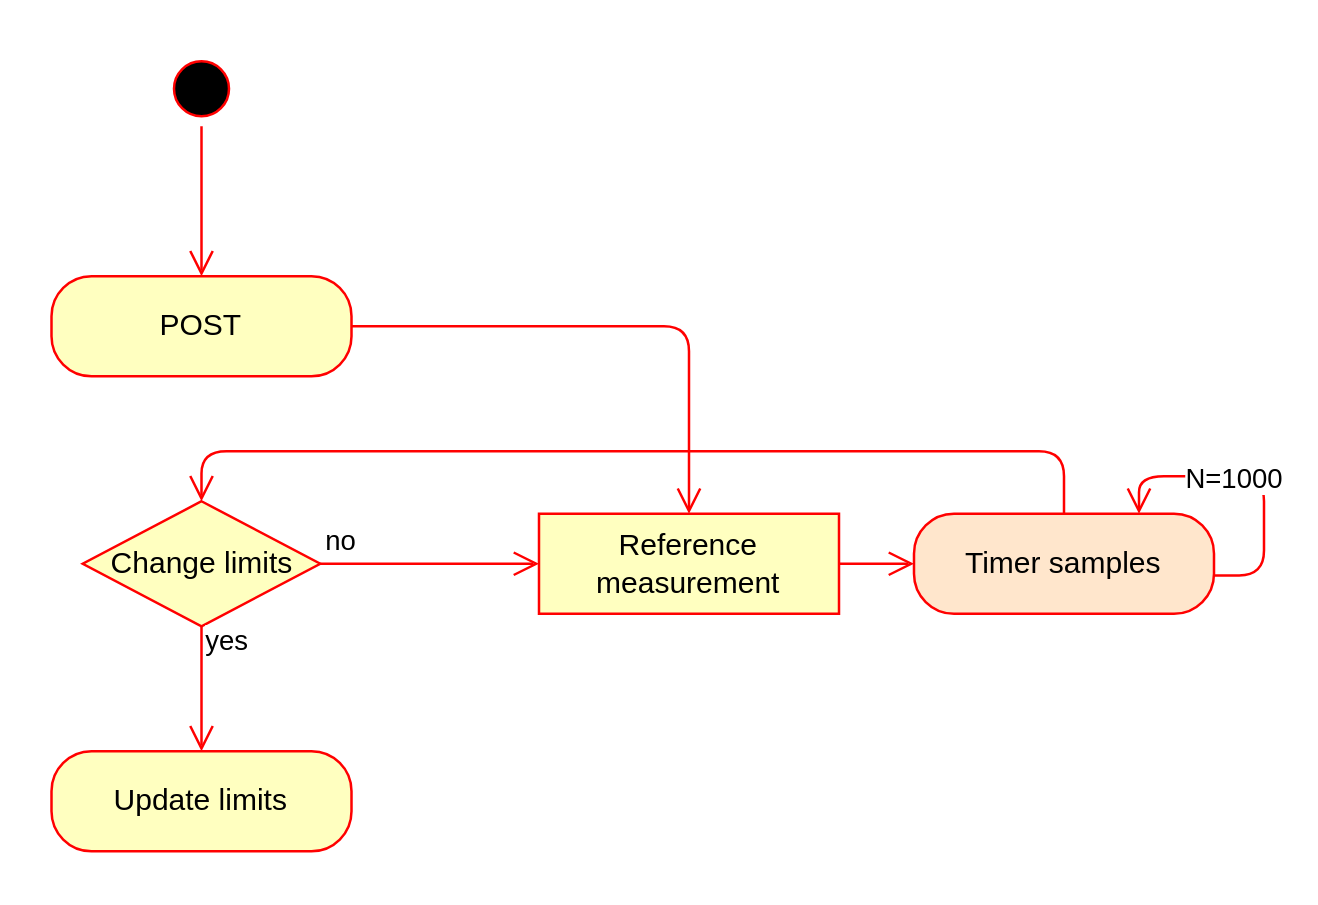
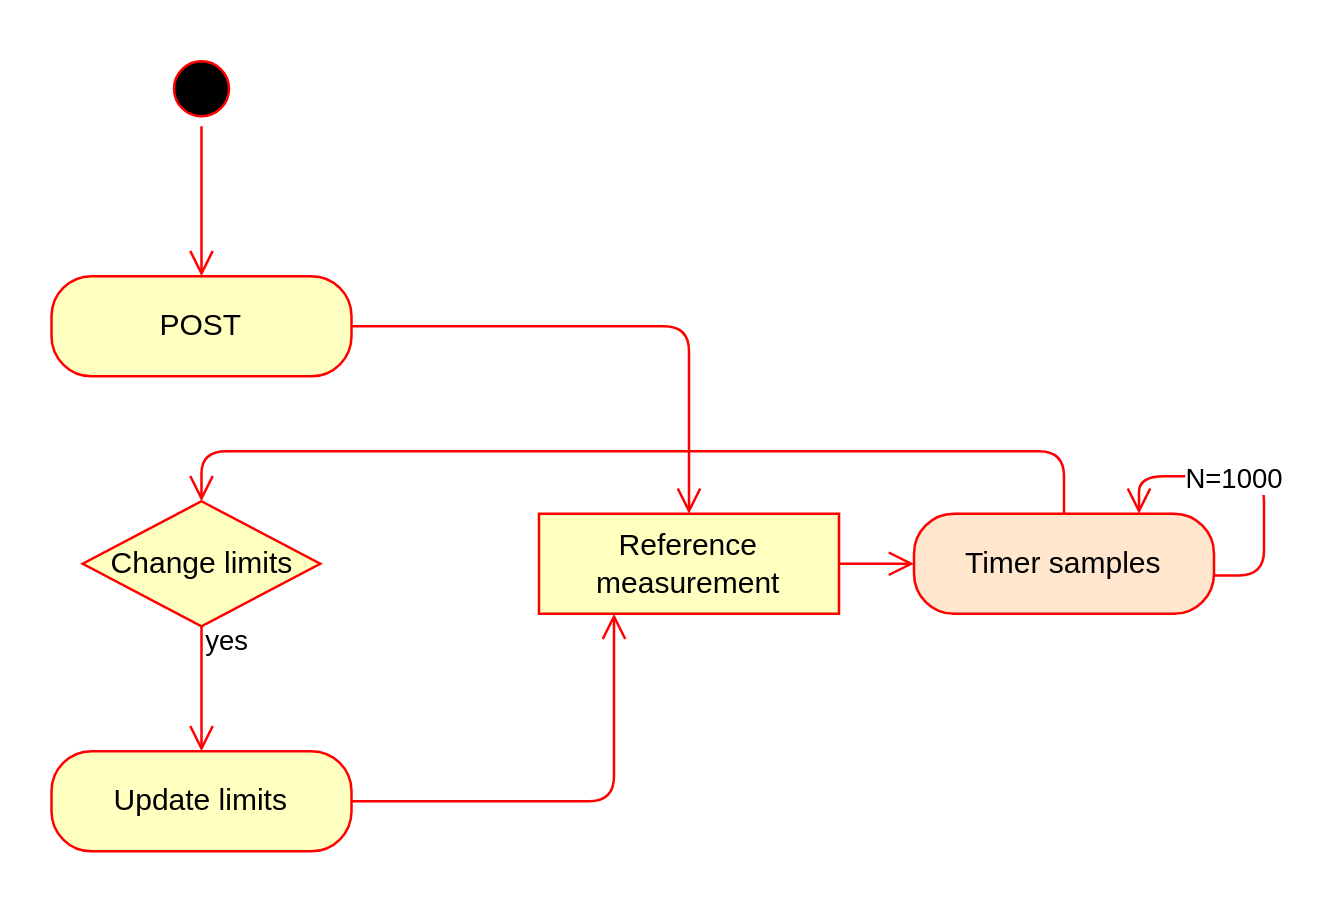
(426, 564) -> none
none -> (565, 801)
